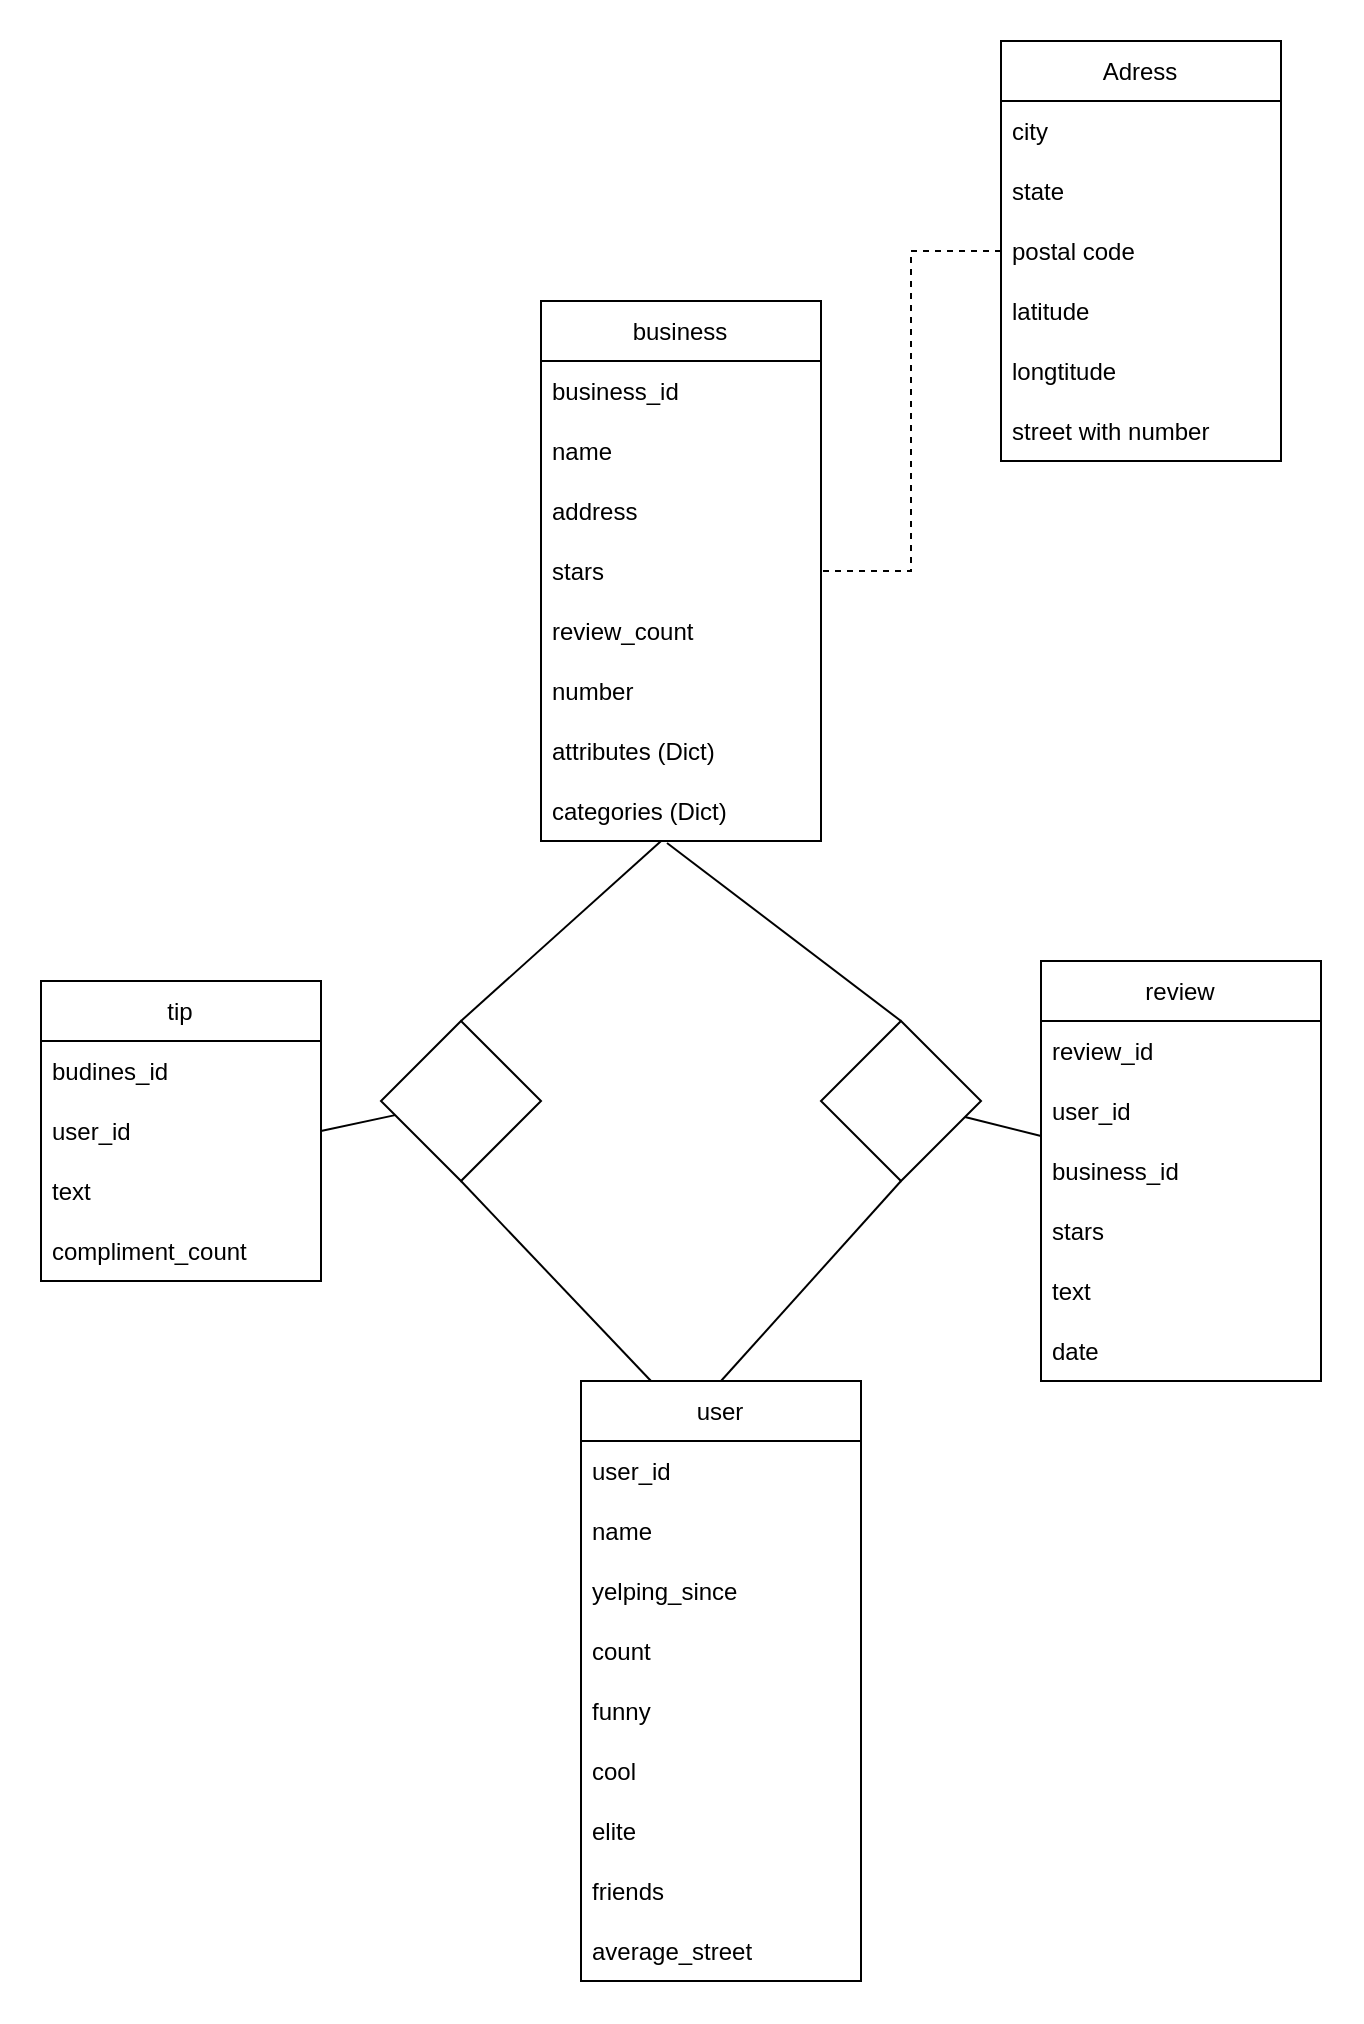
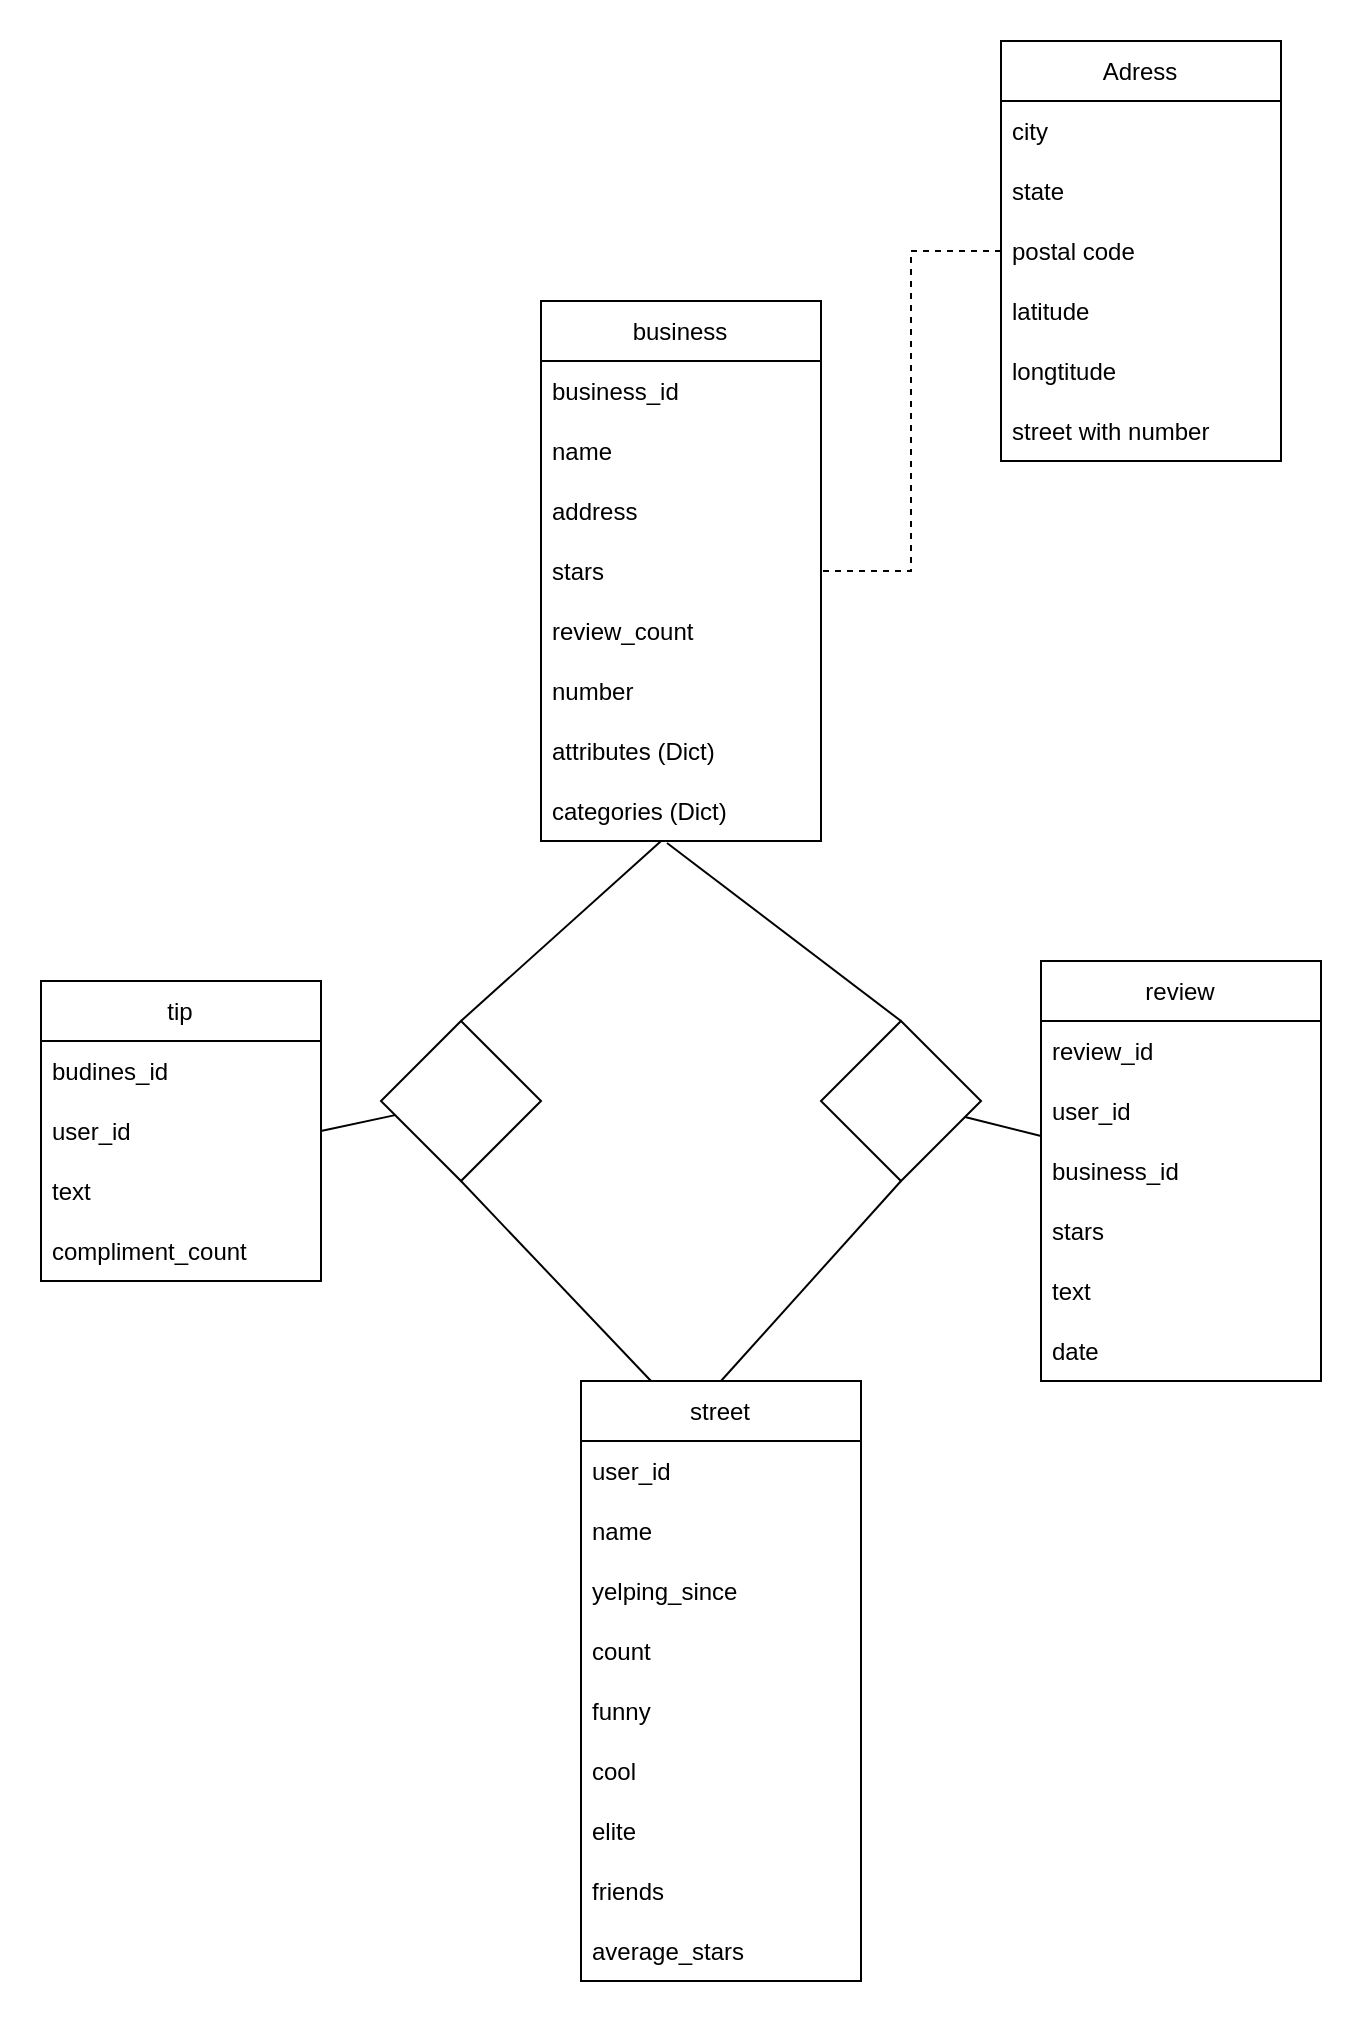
(720, 1412) -> (720, 1412)
(686, 1952) -> (679, 1952)
